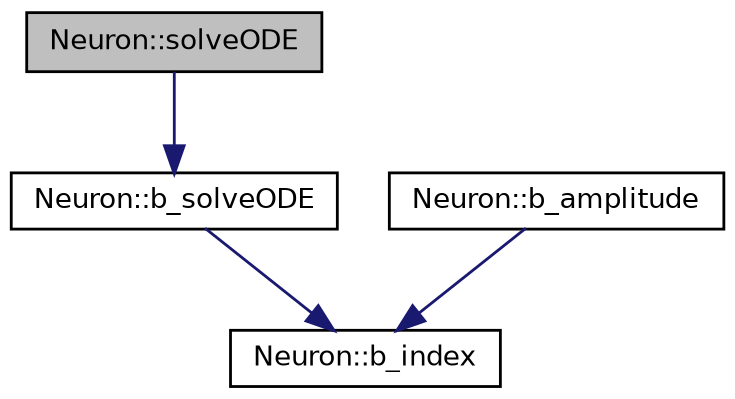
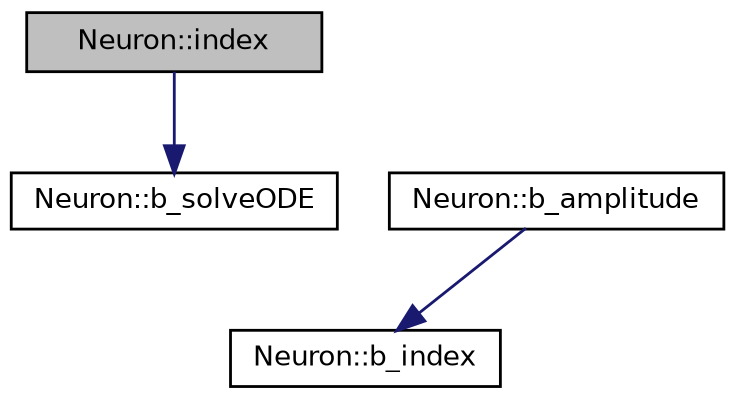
(174, 42) -> (174, 42)
(259, 271) -> none
